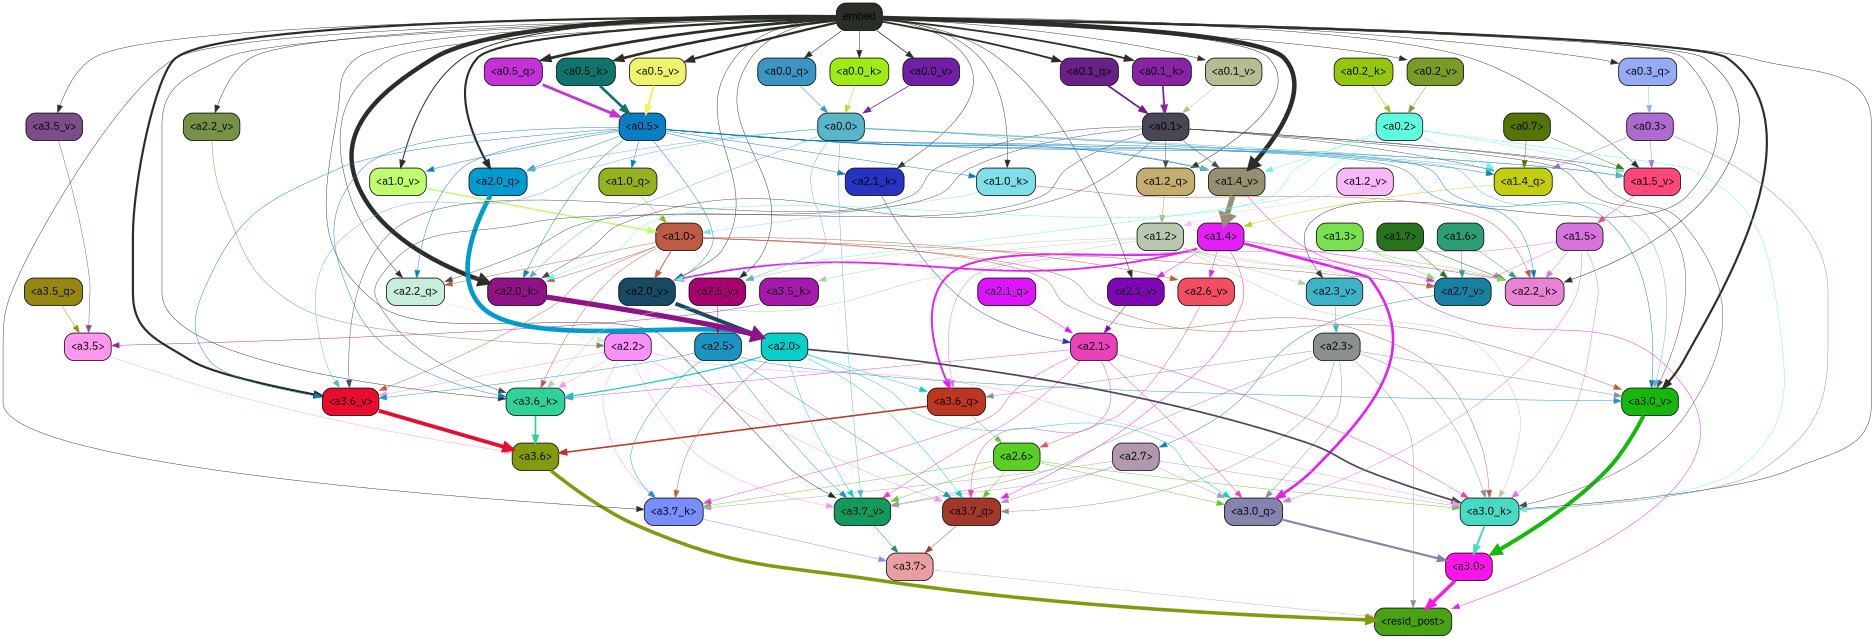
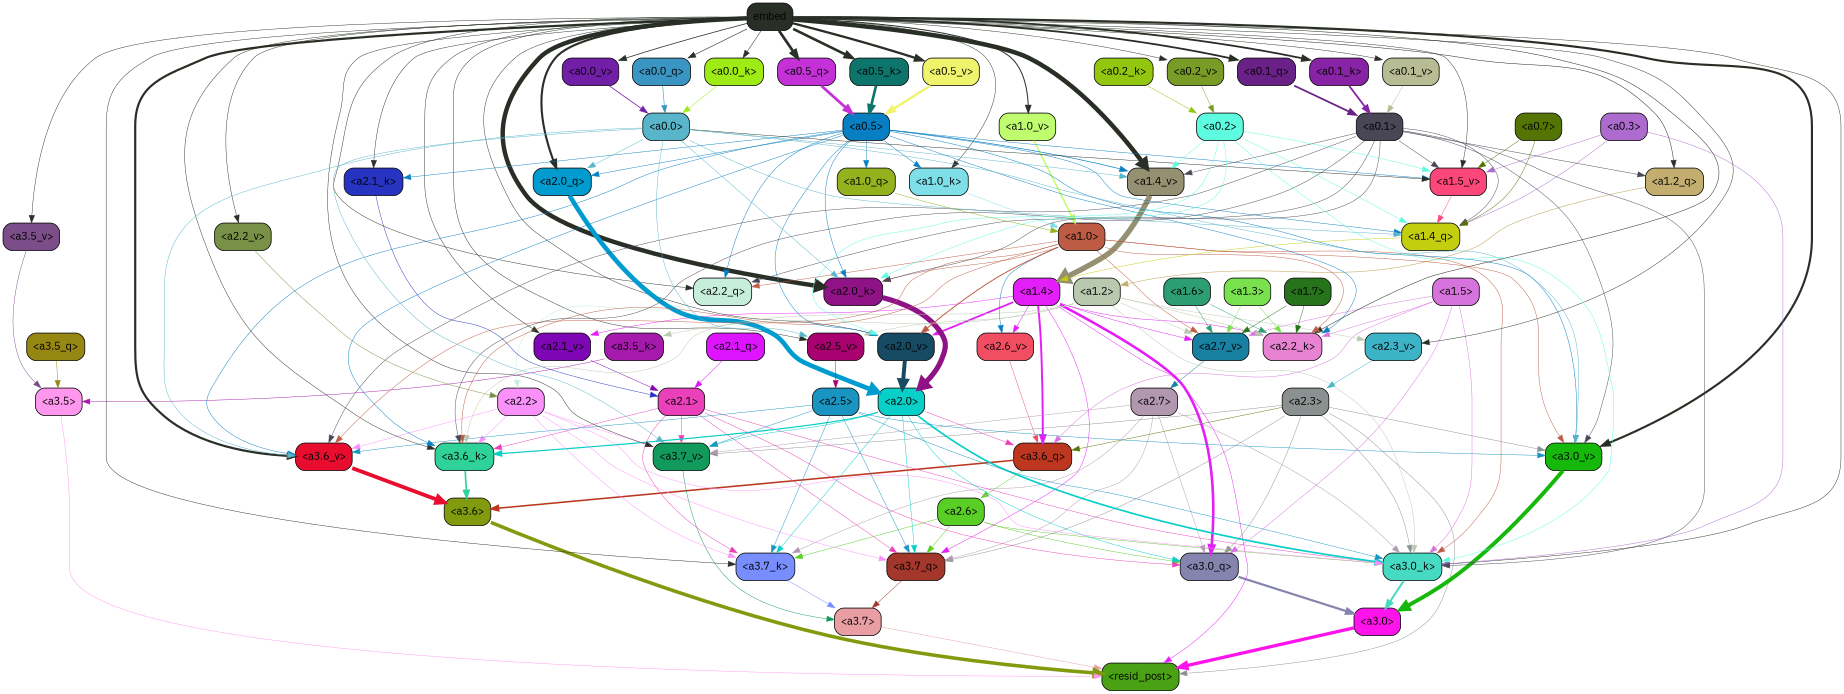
(1648, 72) -> none
(1241, 147) -> (1001, 152)
(526, 148) -> none
(1365, 182) -> none
(1347, 198) -> (1291, 259)
(1619, 207) -> (1446, 206)
(1300, 244) -> (1122, 322)
(937, 246) -> (1007, 278)
(864, 372) -> (949, 421)
(1145, 374) -> (1181, 428)
(1121, 394) -> (1137, 515)
(1133, 402) -> (1022, 398)
(306, 413) -> (496, 661)
(710, 418) -> (830, 488)
(965, 476) -> none
none -> (1114, 494)
